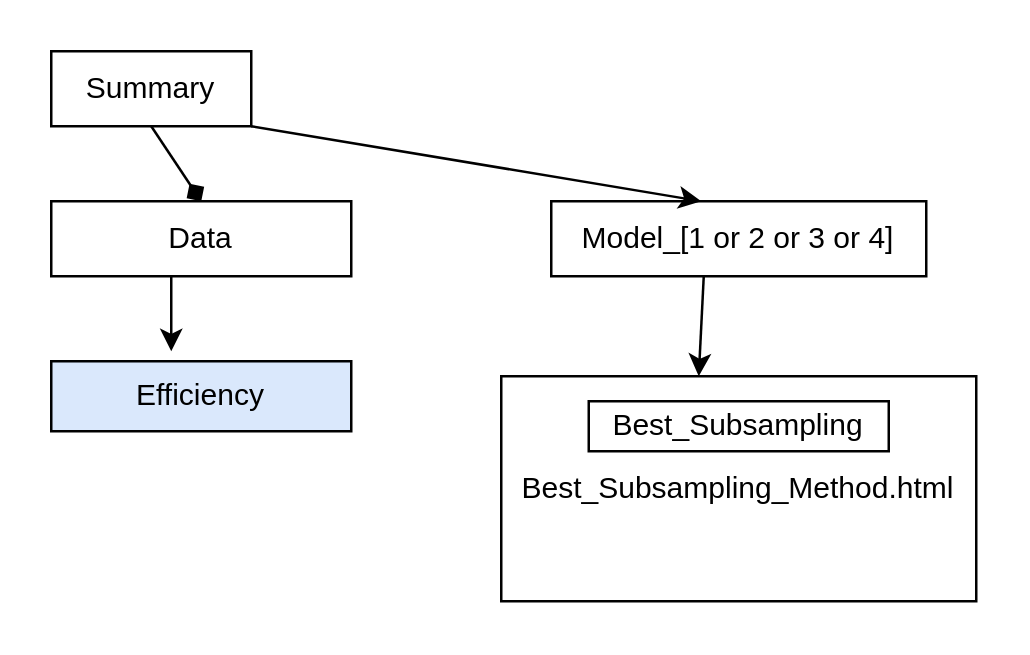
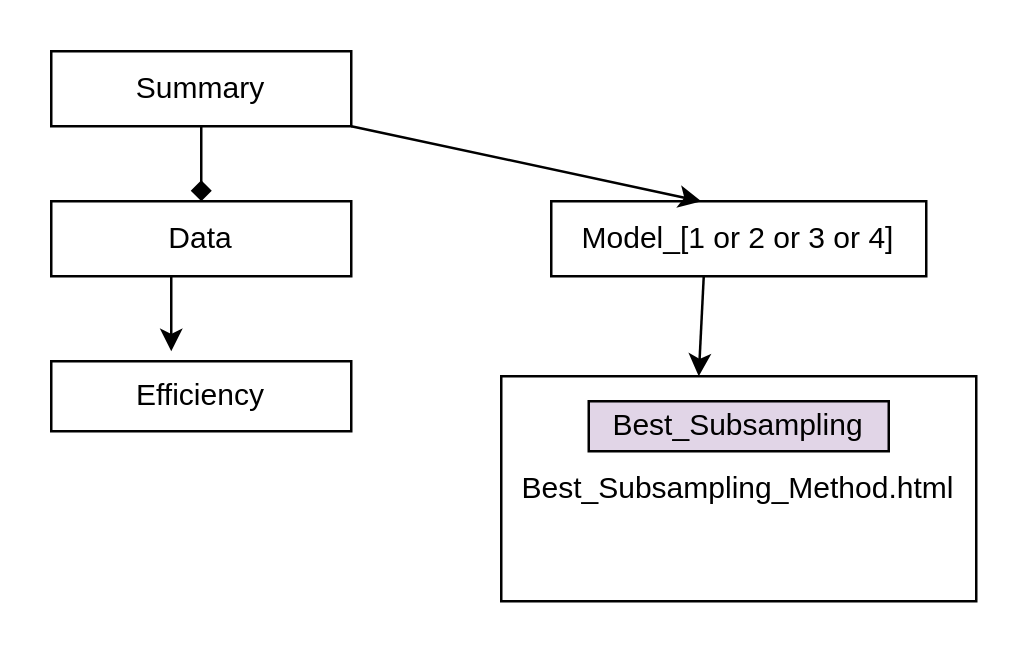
(151, 89) -> (201, 89)
(201, 396) -> (201, 396)
(739, 426) -> (739, 426)
